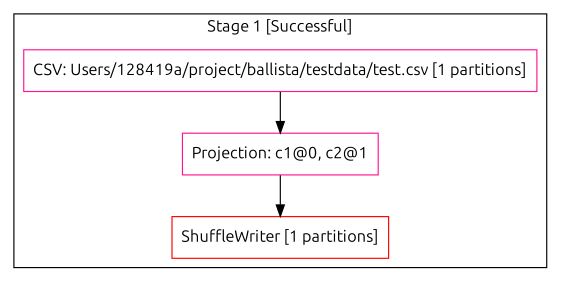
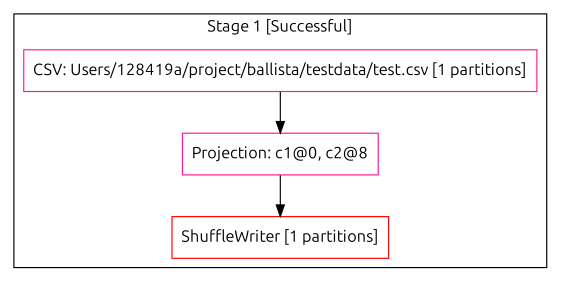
(280, 154) -> (280, 154)
